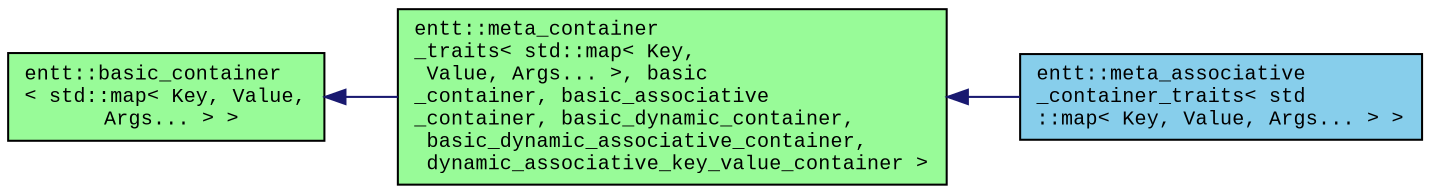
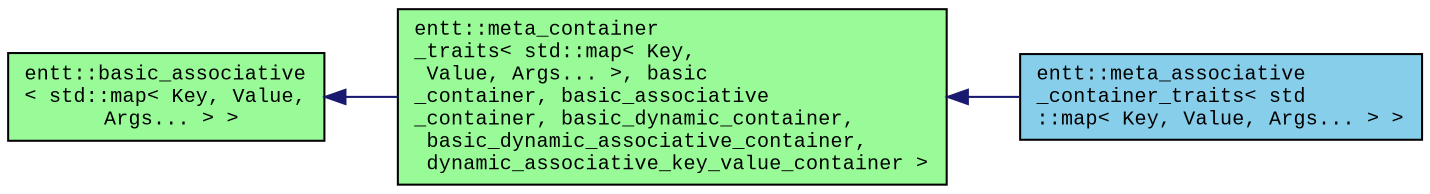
(166, 97) -> (166, 97)
